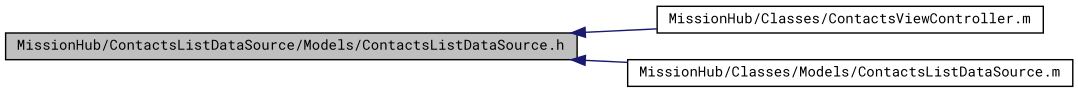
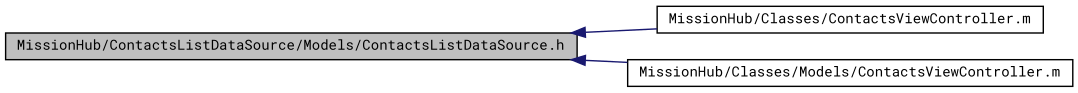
(850, 73) -> (850, 73)
